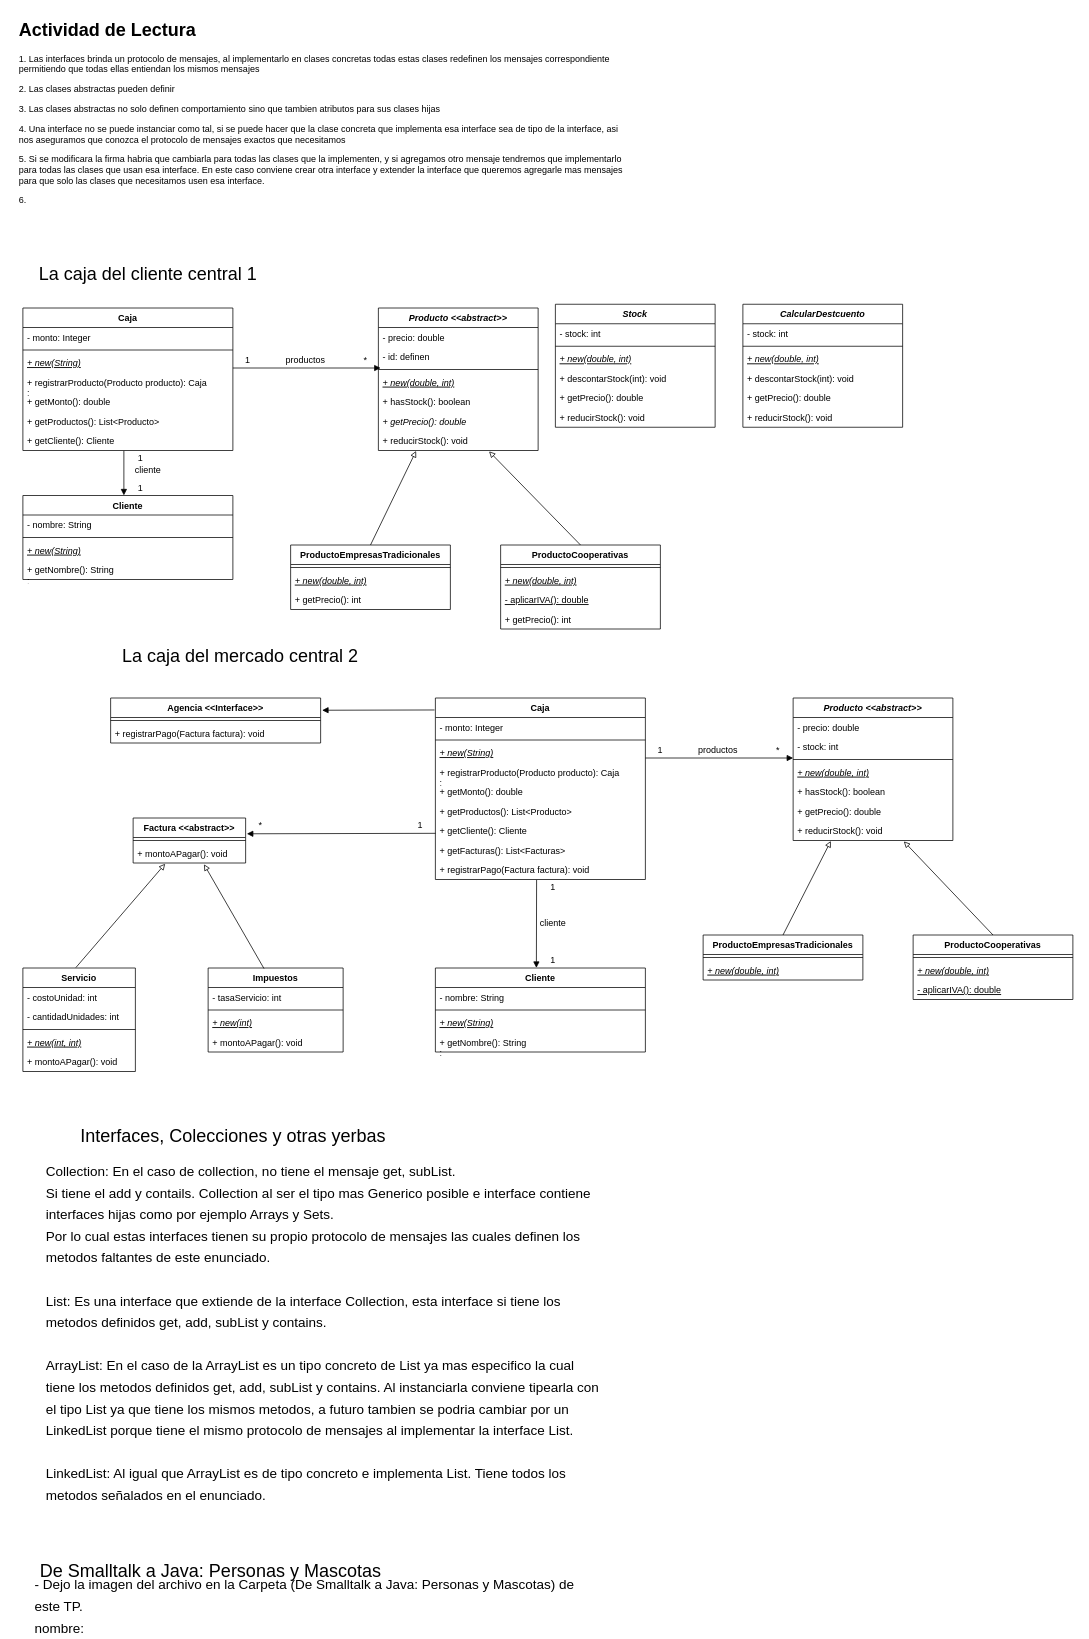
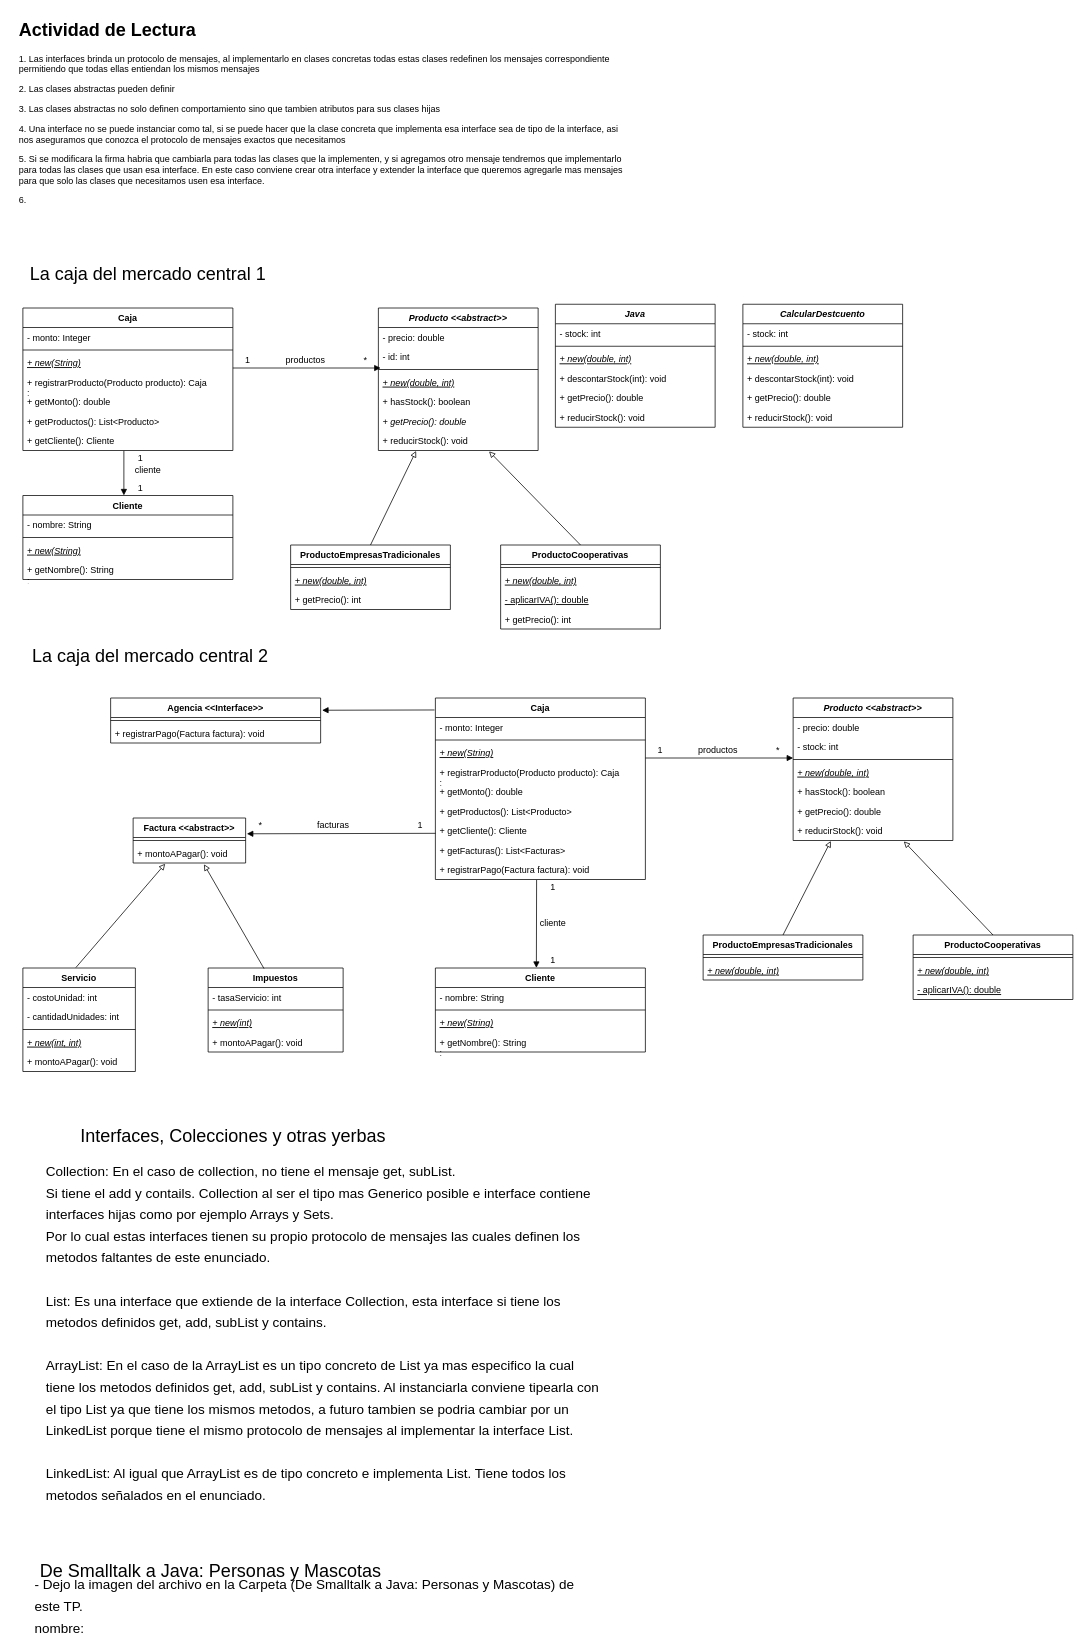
(148, 274) -> (148, 274)
(635, 314) -> (635, 314)
(409, 357) -> (399, 357)
(240, 657) -> (150, 657)
none -> (333, 825)
